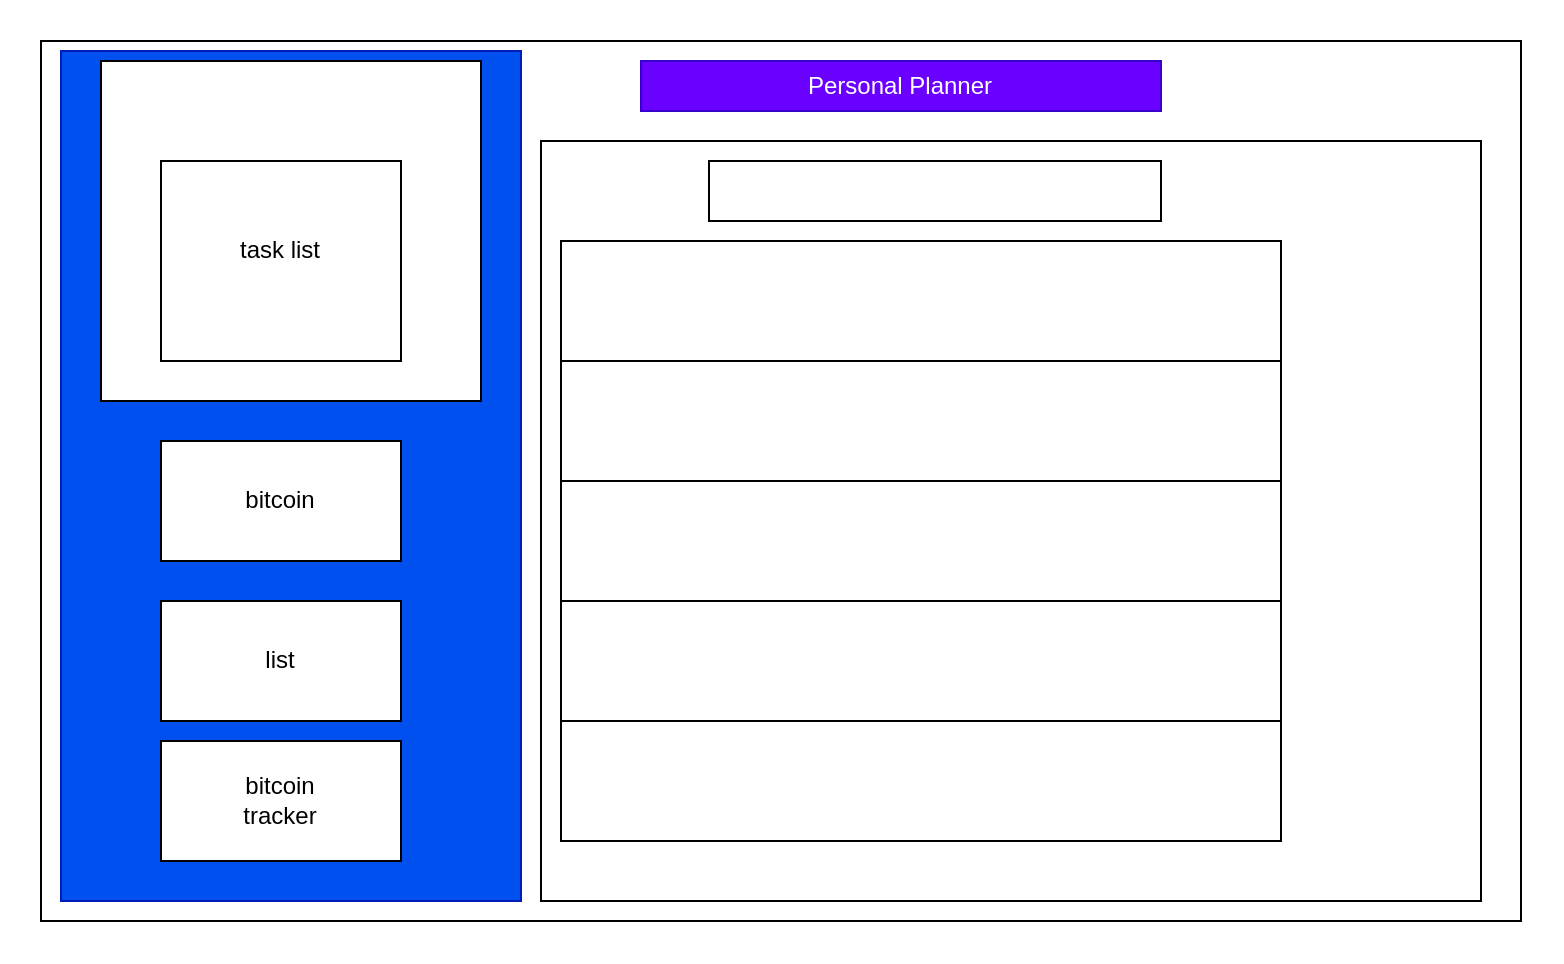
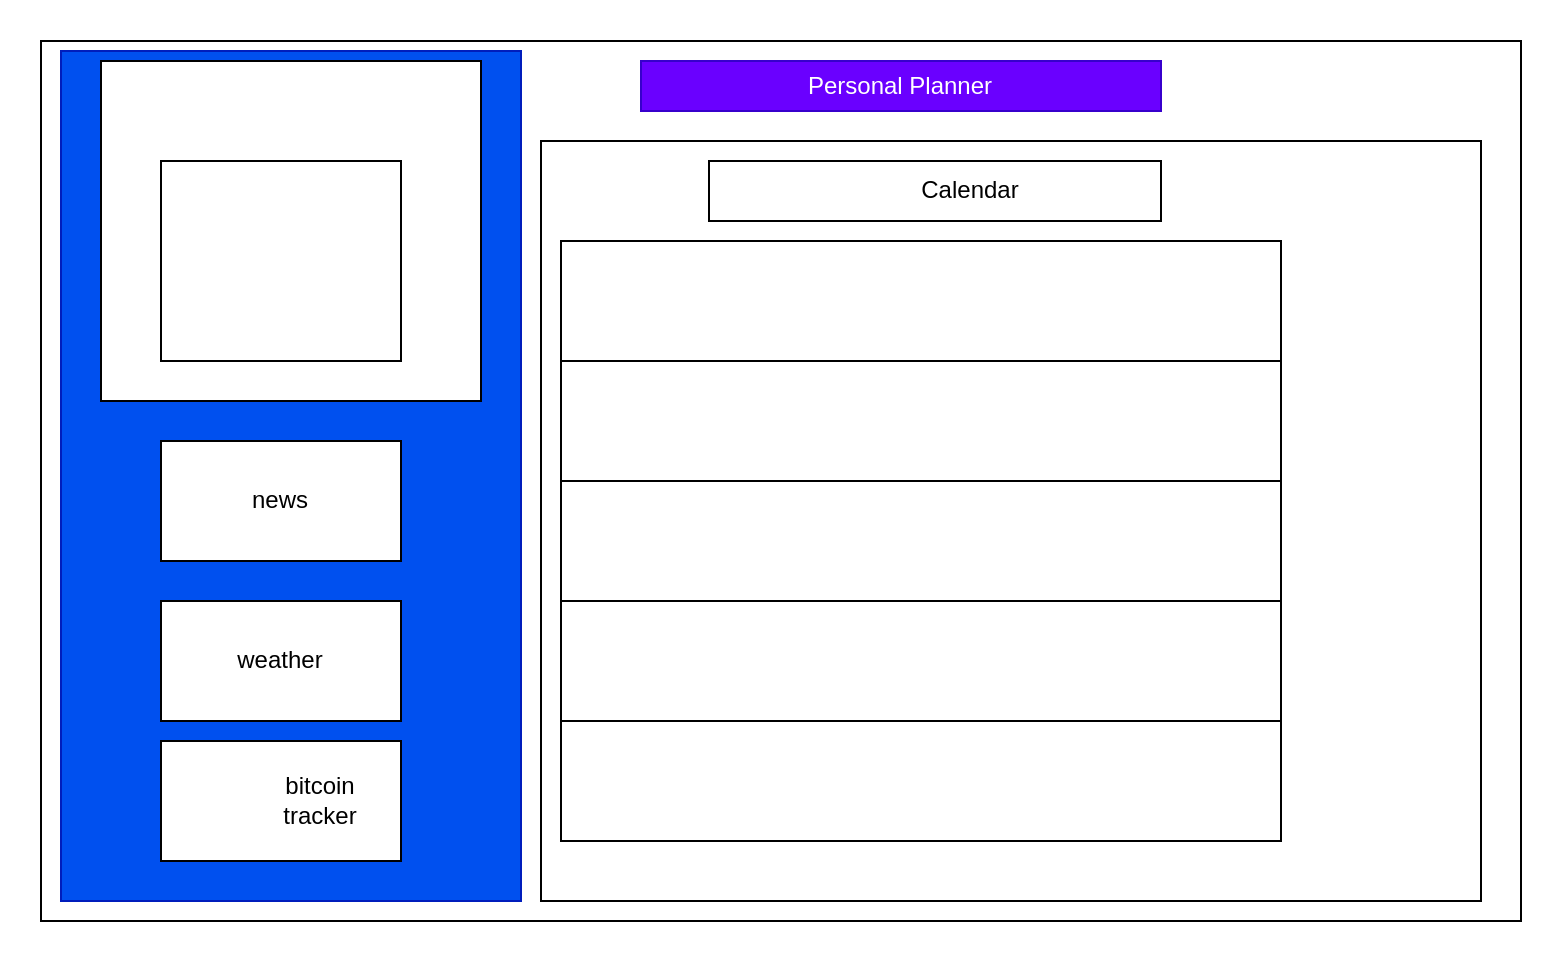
none -> (971, 191)
(281, 251) -> none
(281, 501) -> (281, 501)
(281, 661) -> (281, 661)
(281, 801) -> (321, 801)
